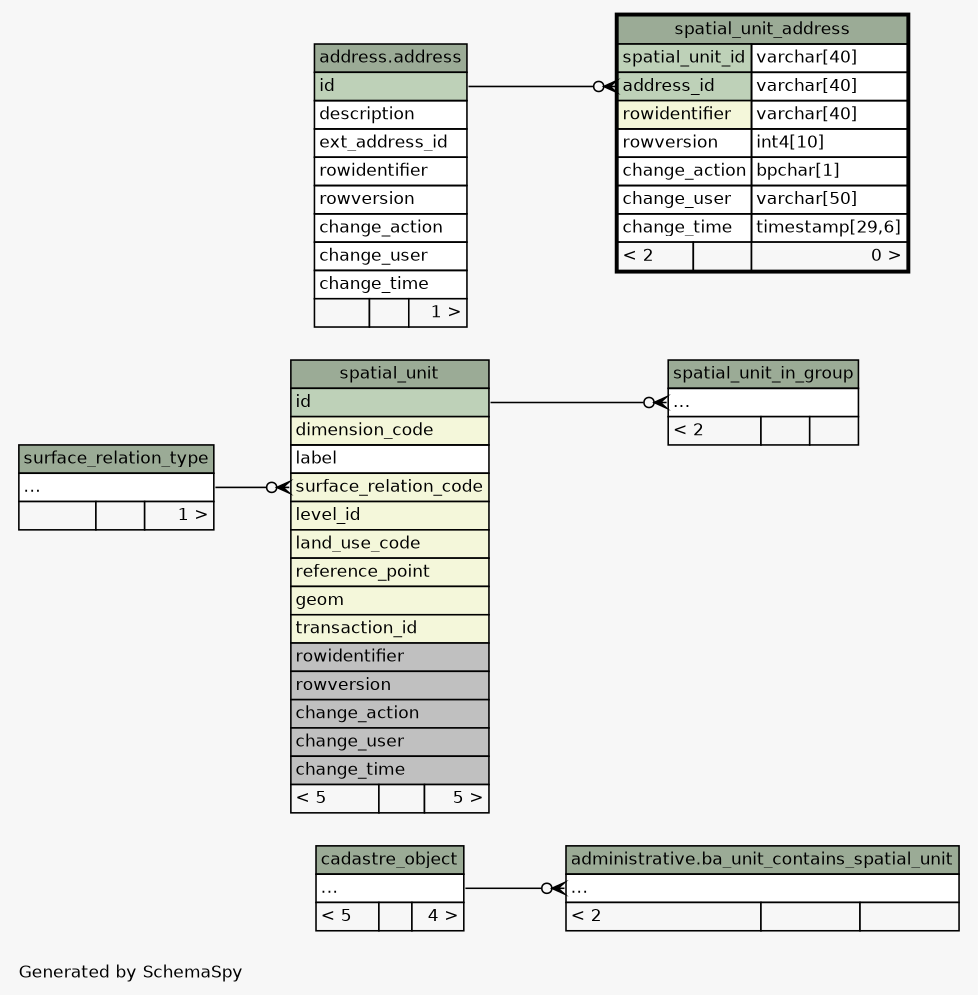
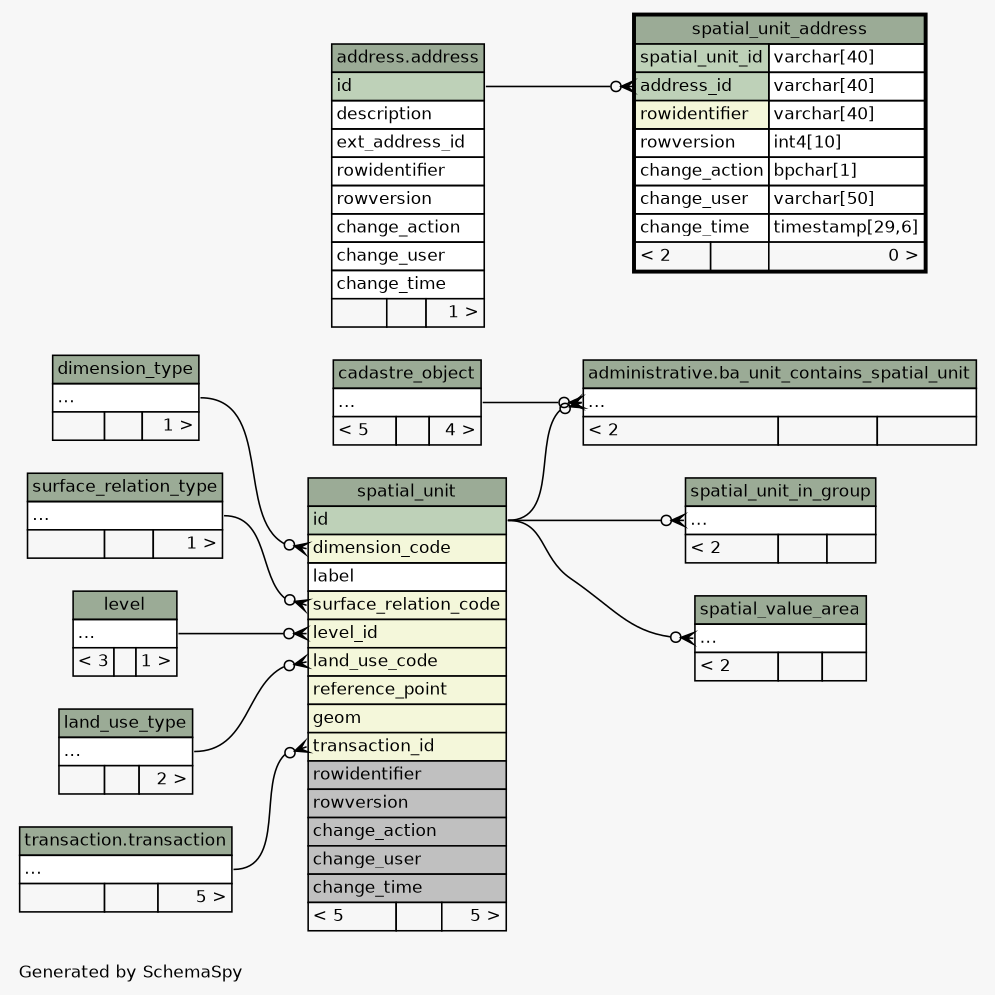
none -> (125, 398)
none -> (543, 473)
none -> (125, 634)
none -> (780, 638)
none -> (125, 752)
none -> (125, 869)
